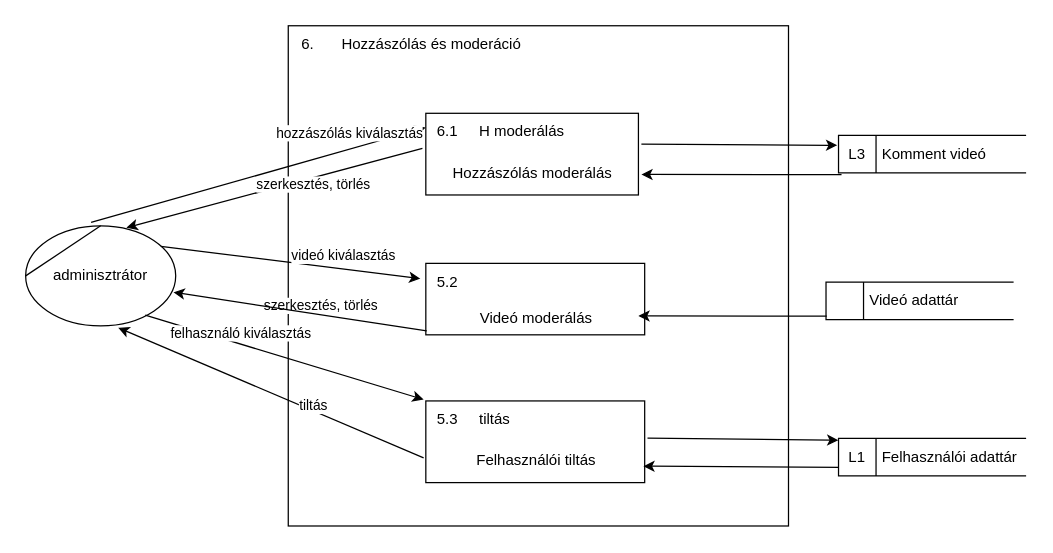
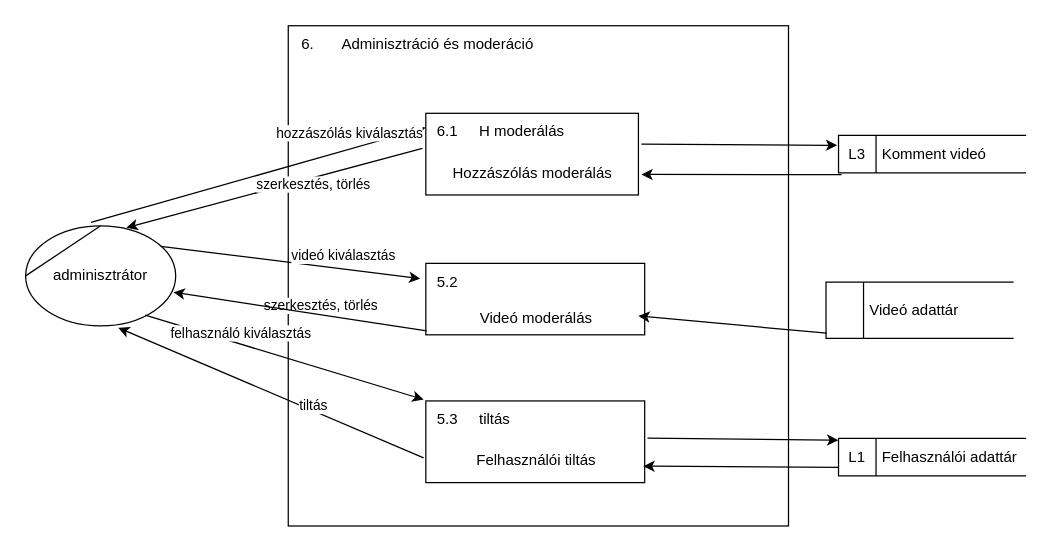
(435, 44) -> (444, 44)
(919, 301) -> (919, 310)
